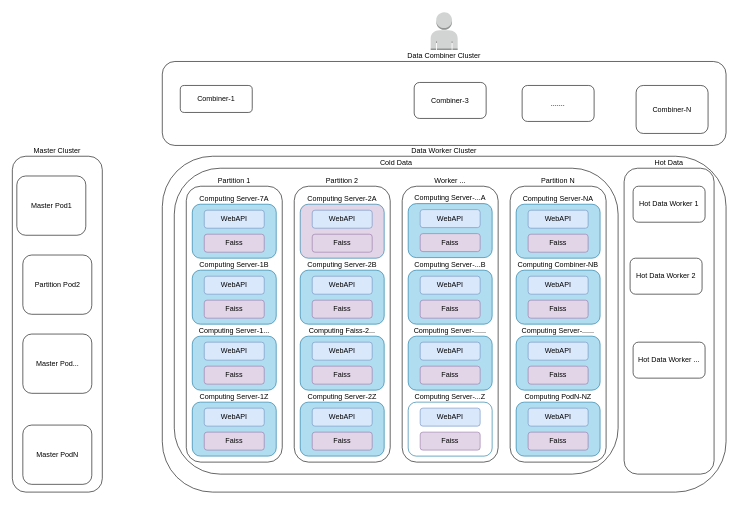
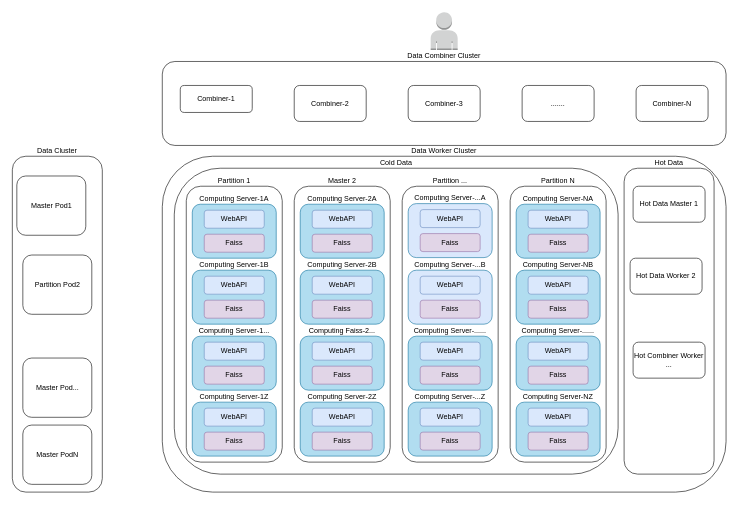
(450, 101) -> (444, 104)
none -> (330, 104)
(672, 110) -> (672, 104)
(57, 150) -> (57, 150)
(342, 180) -> (342, 180)
(450, 180) -> (450, 180)
(234, 198) -> (234, 198)
(669, 204) -> (669, 204)
(342, 231) -> (342, 231)
(450, 231) -> (450, 231)
(558, 264) -> (558, 264)
(450, 297) -> (450, 297)
(669, 360) -> (669, 360)
(57, 364) -> (57, 388)
(558, 396) -> (558, 396)
(450, 429) -> (450, 429)
